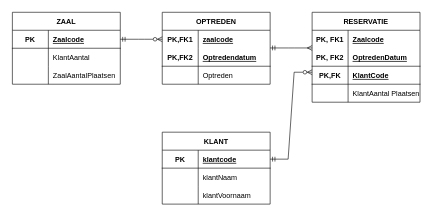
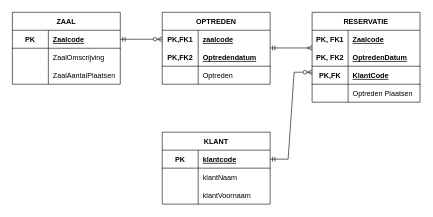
(73, 58) -> (80, 58)
(389, 94) -> (385, 94)
